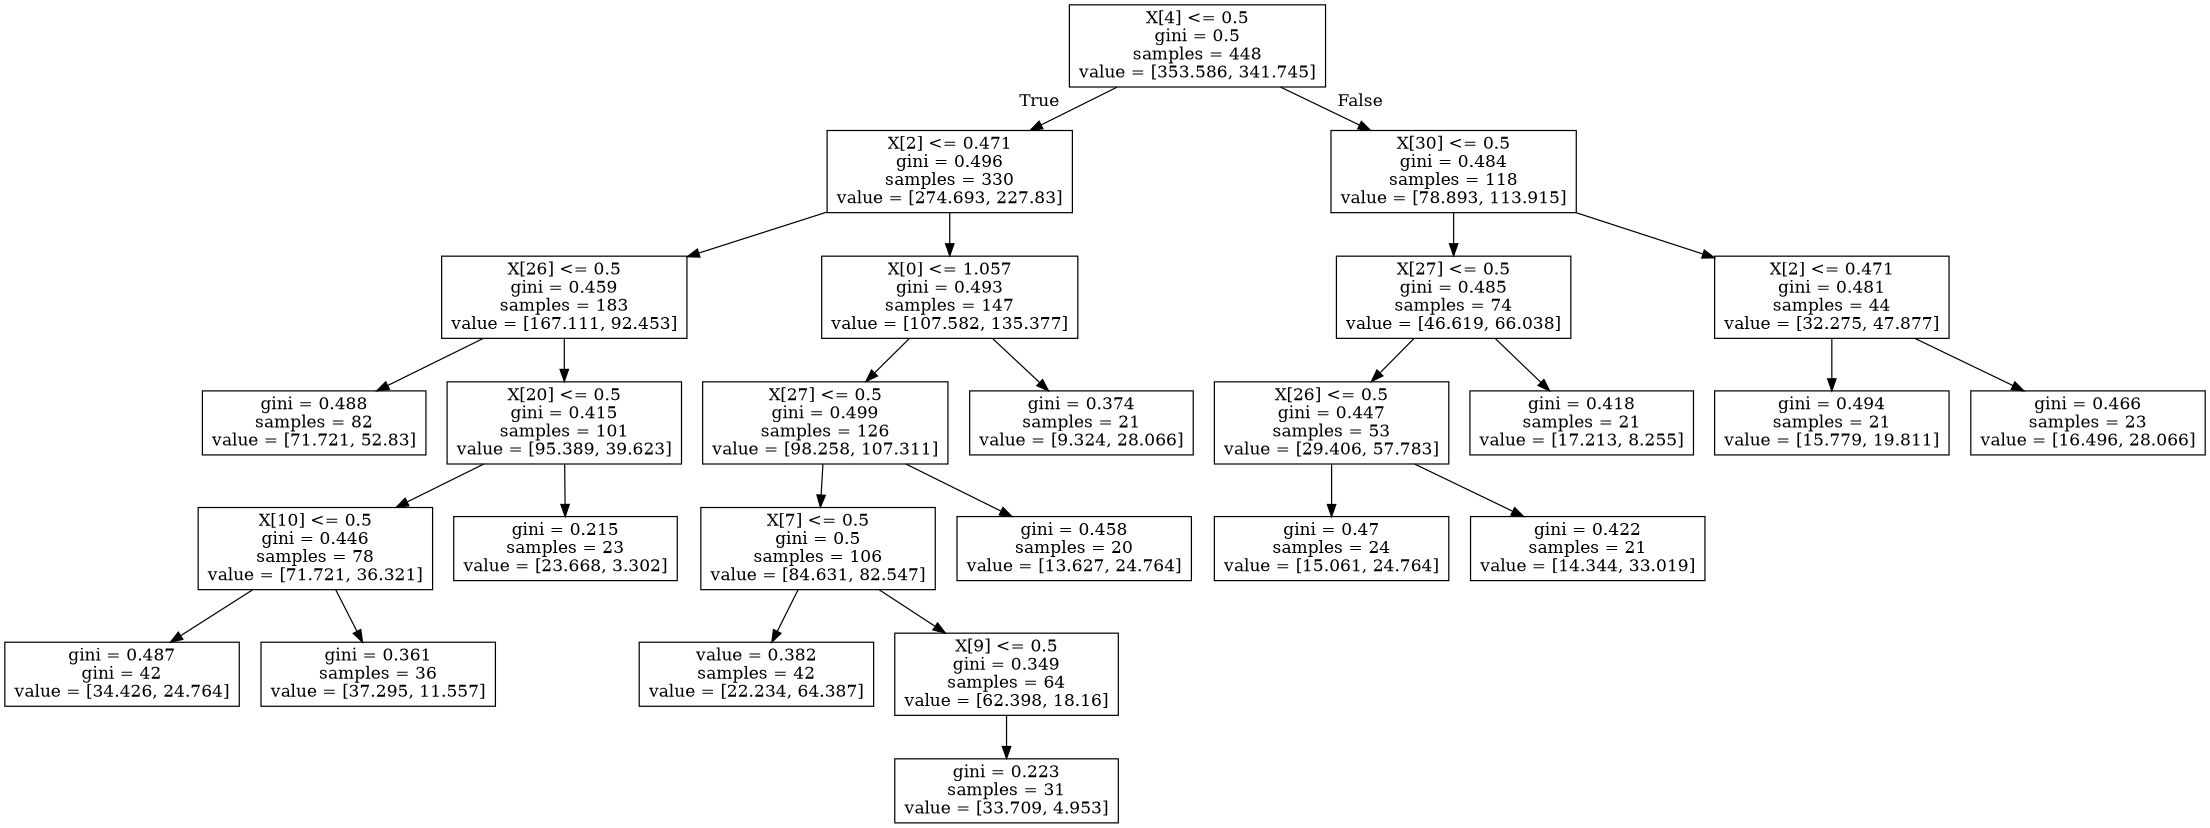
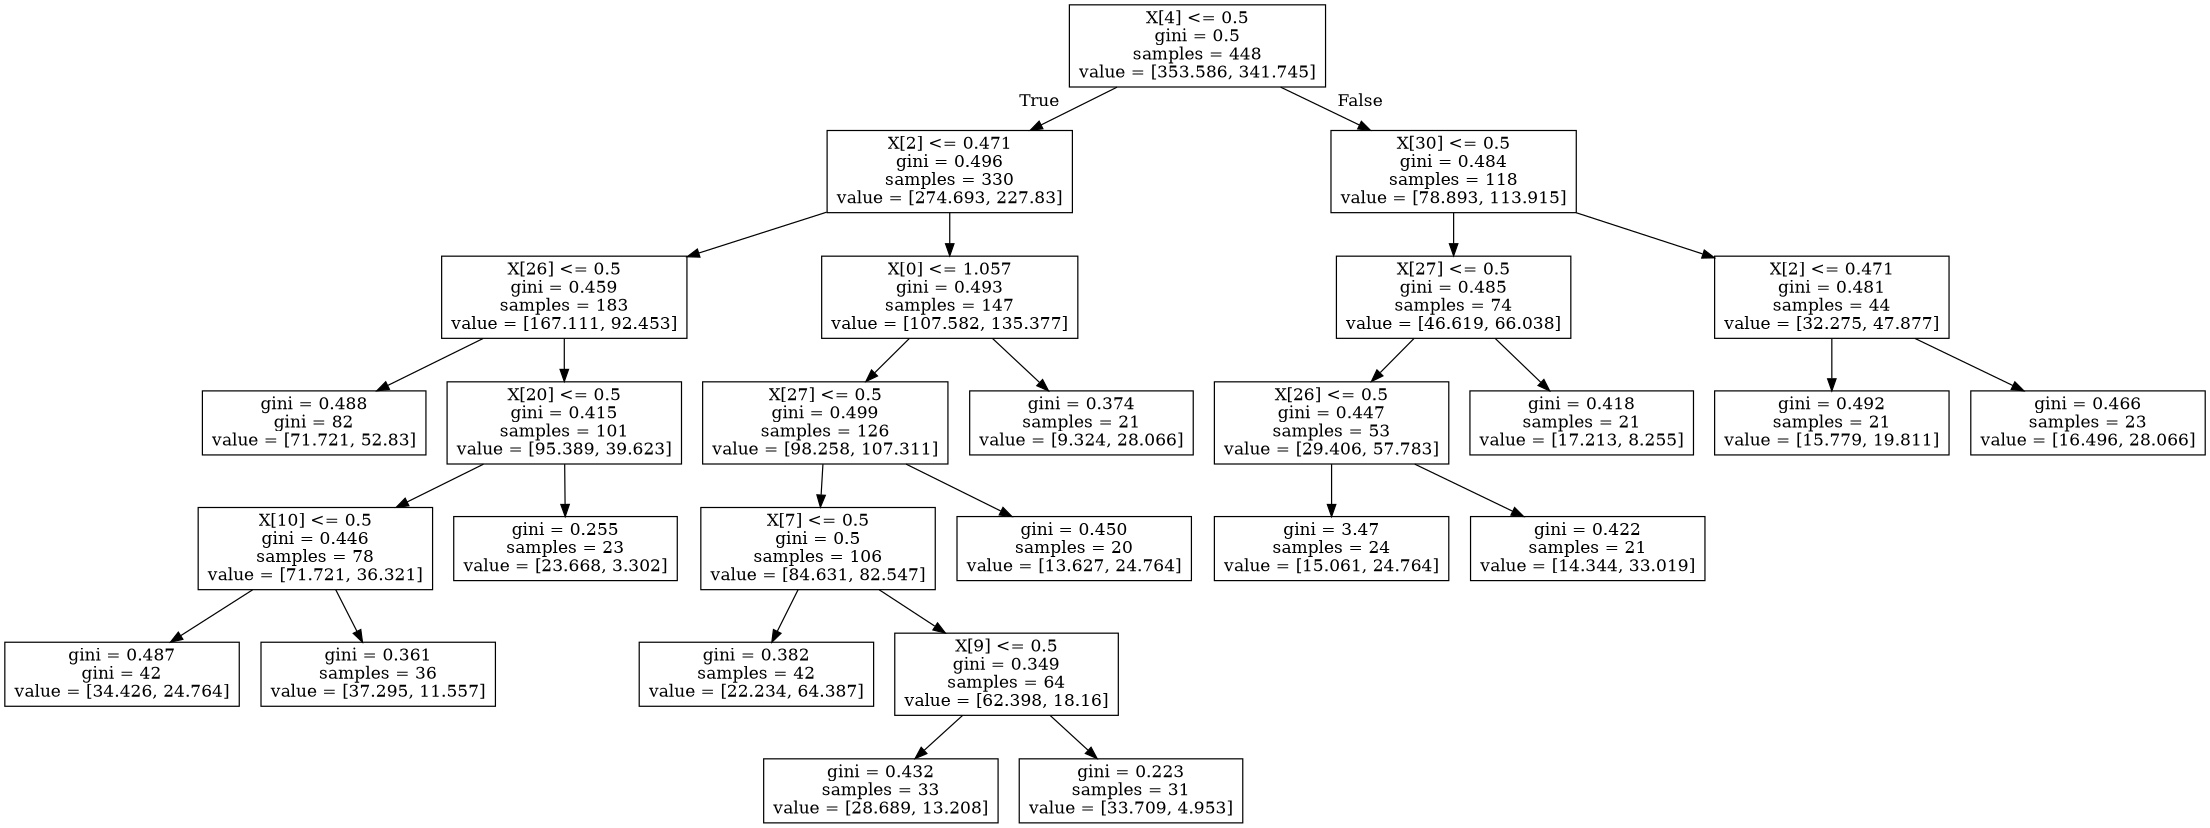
(314, 423) -> (314, 423)
(1832, 423) -> (1832, 423)
(566, 549) -> (566, 549)
(1074, 549) -> (1074, 549)
(1332, 549) -> (1332, 549)
(756, 674) -> (756, 674)
none -> (881, 791)
